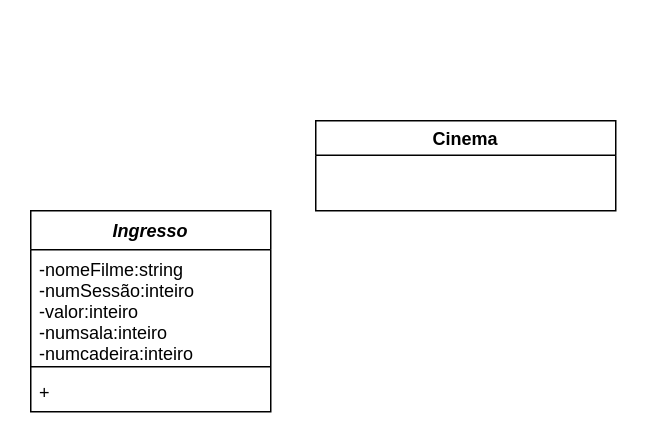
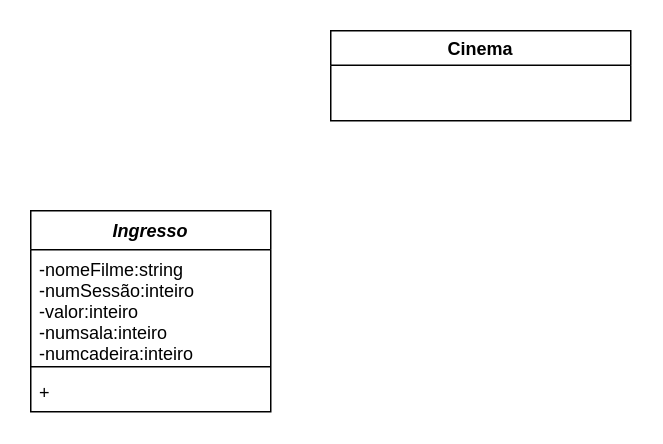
(466, 166) -> (481, 76)
